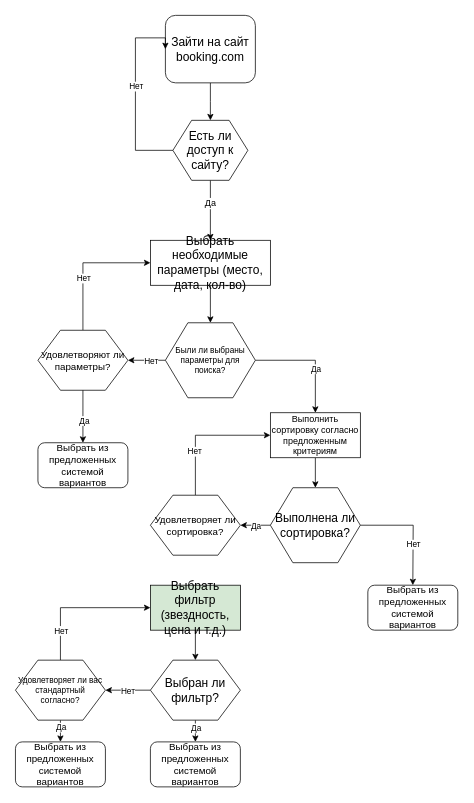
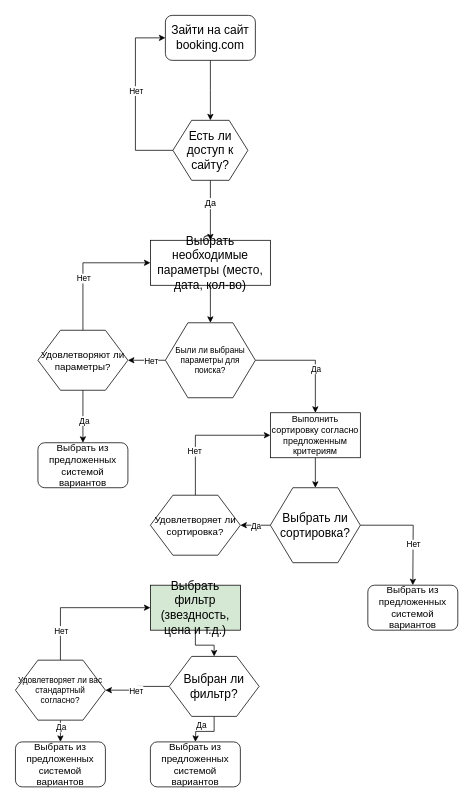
(210, 49) -> (210, 38)
(315, 525) -> (315, 525)
(195, 690) -> (214, 687)
